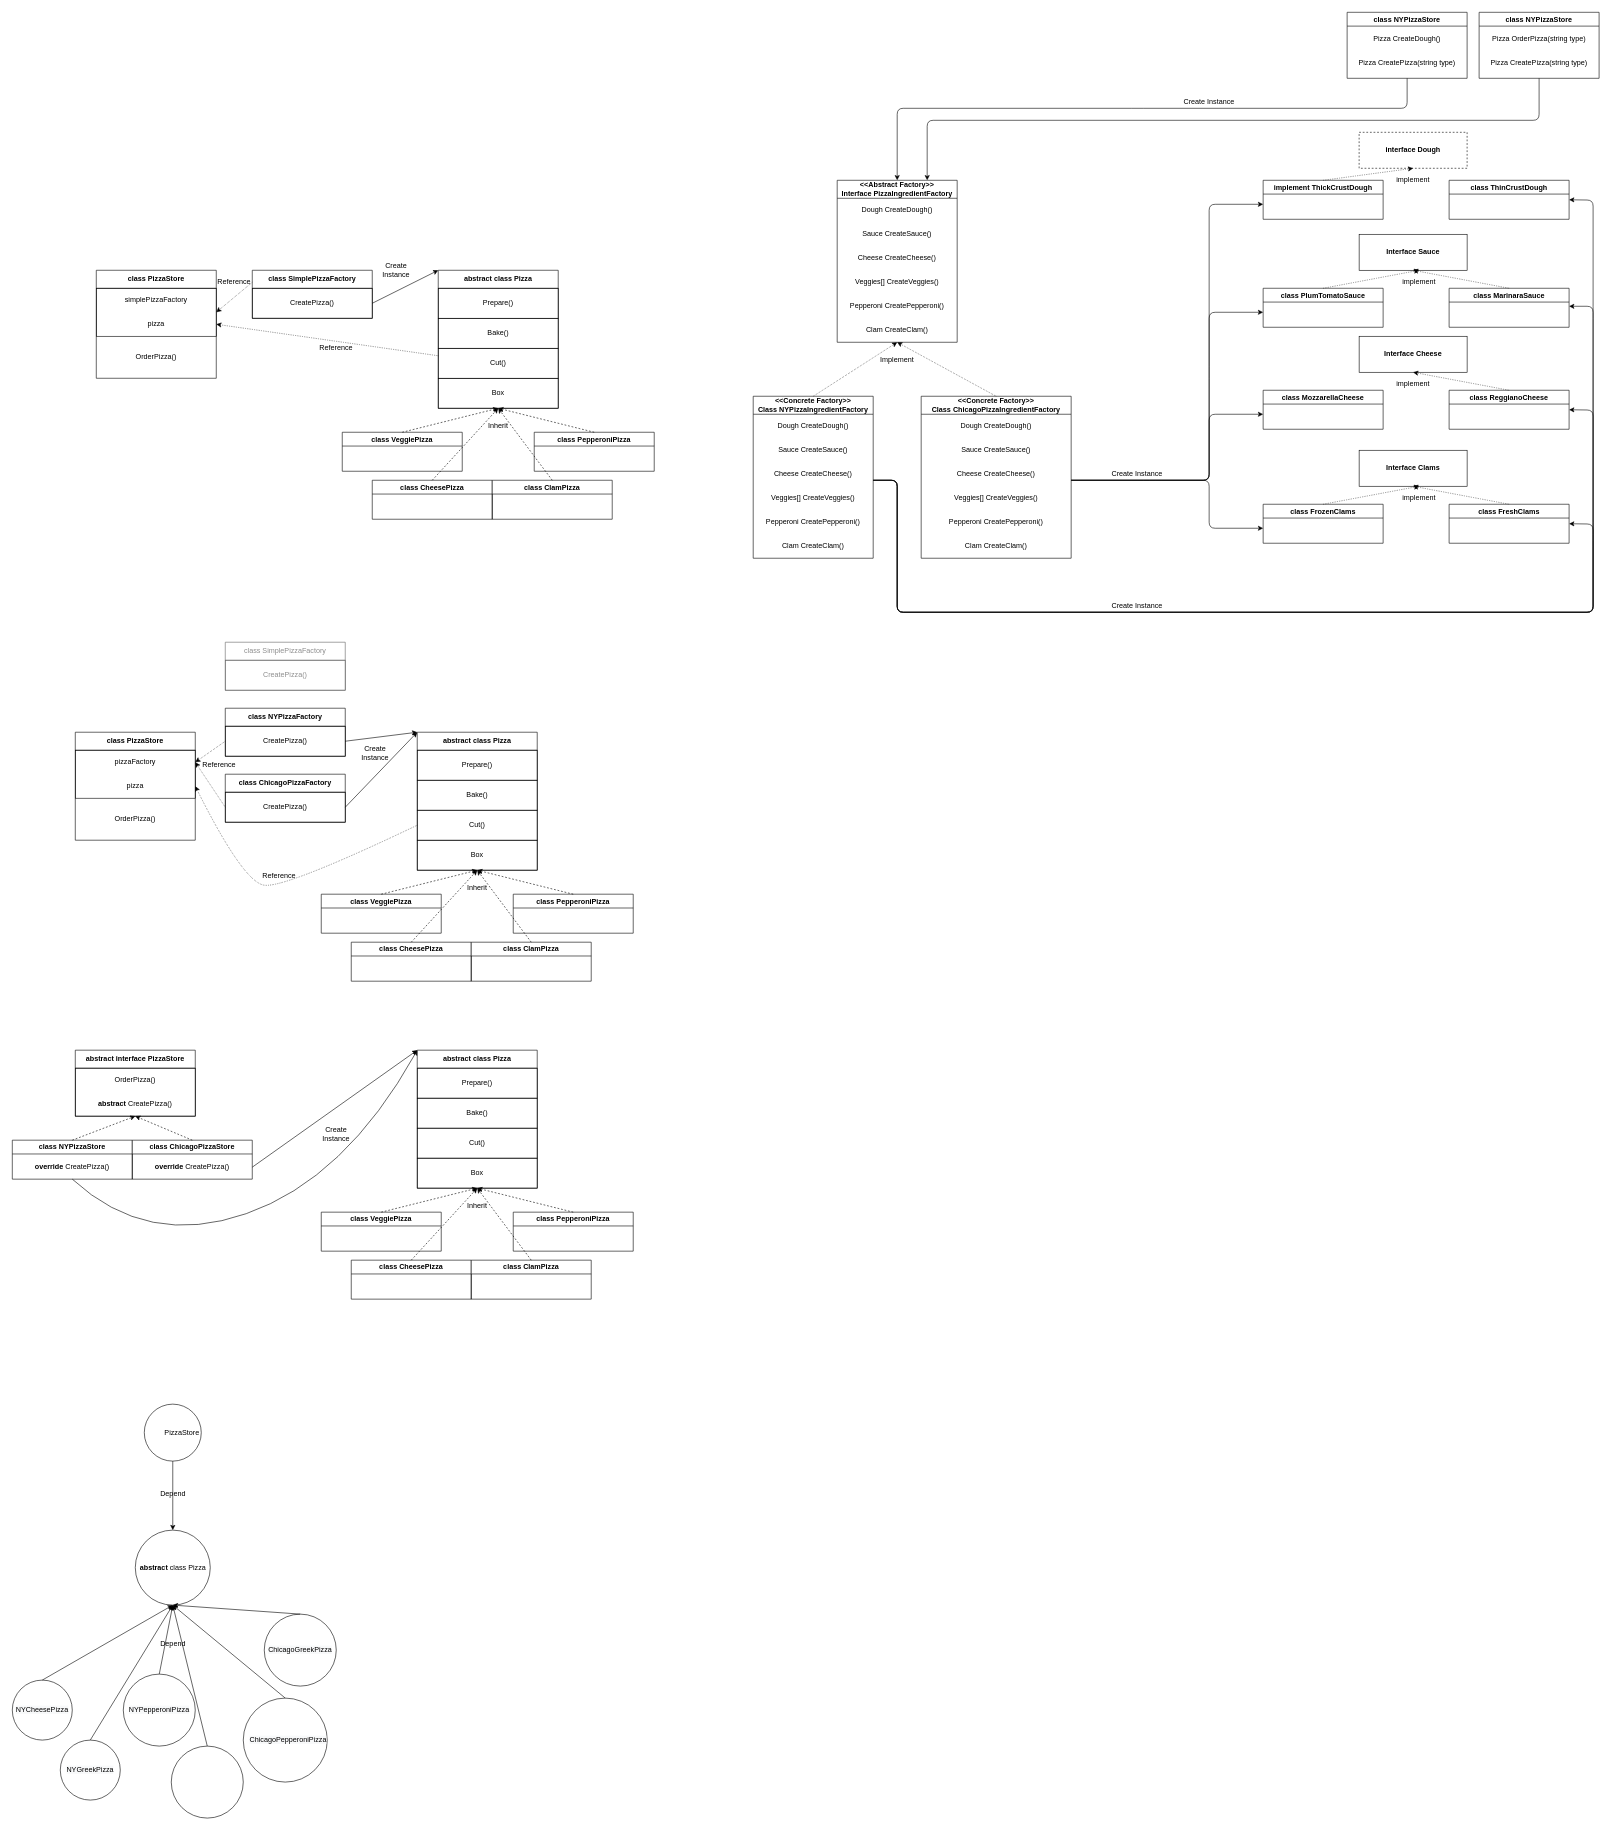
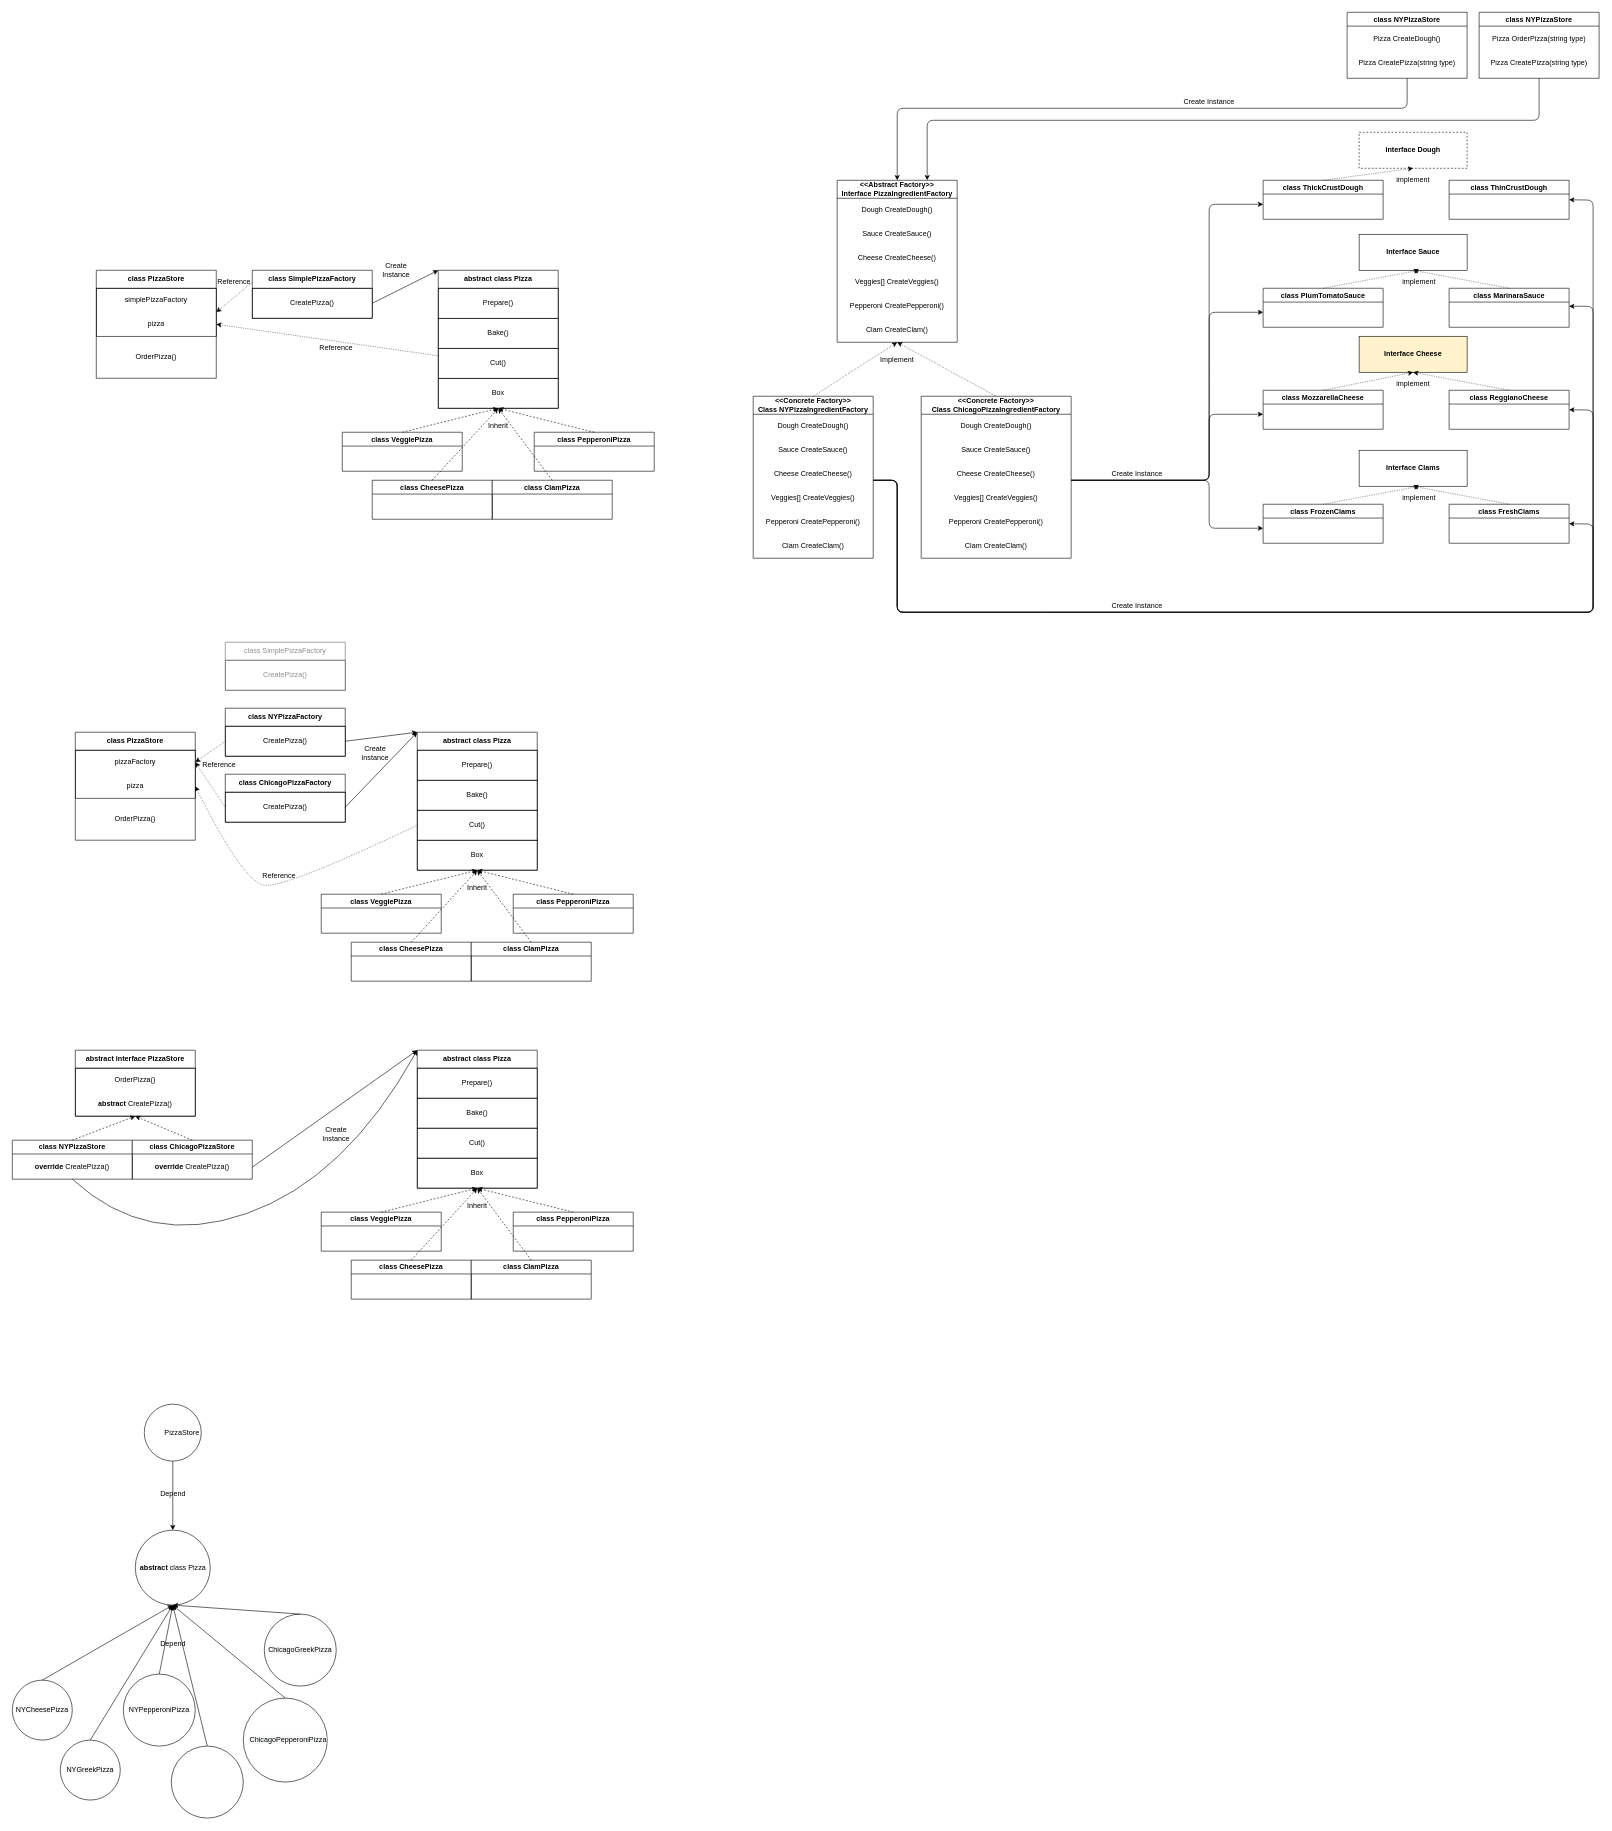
(1323, 188) -> (1323, 188)
(1413, 354) -> (1413, 354)
none -> (1408, 373)
